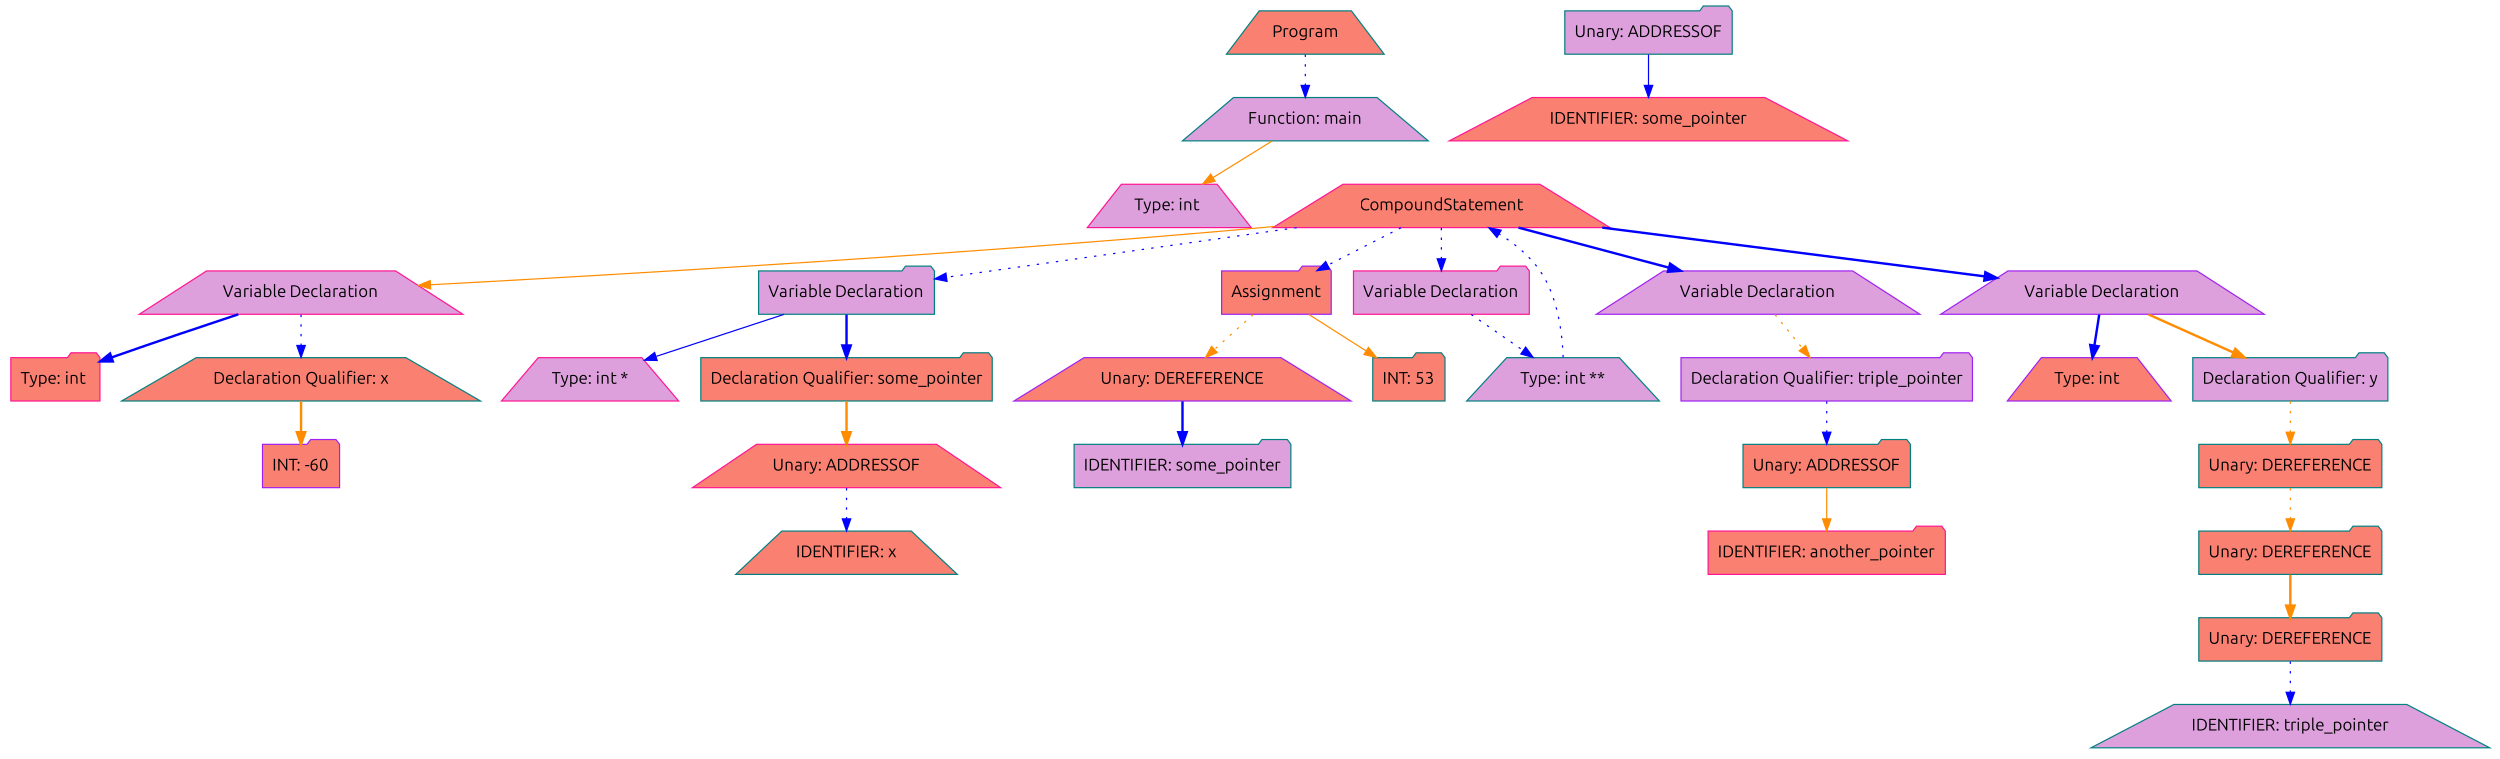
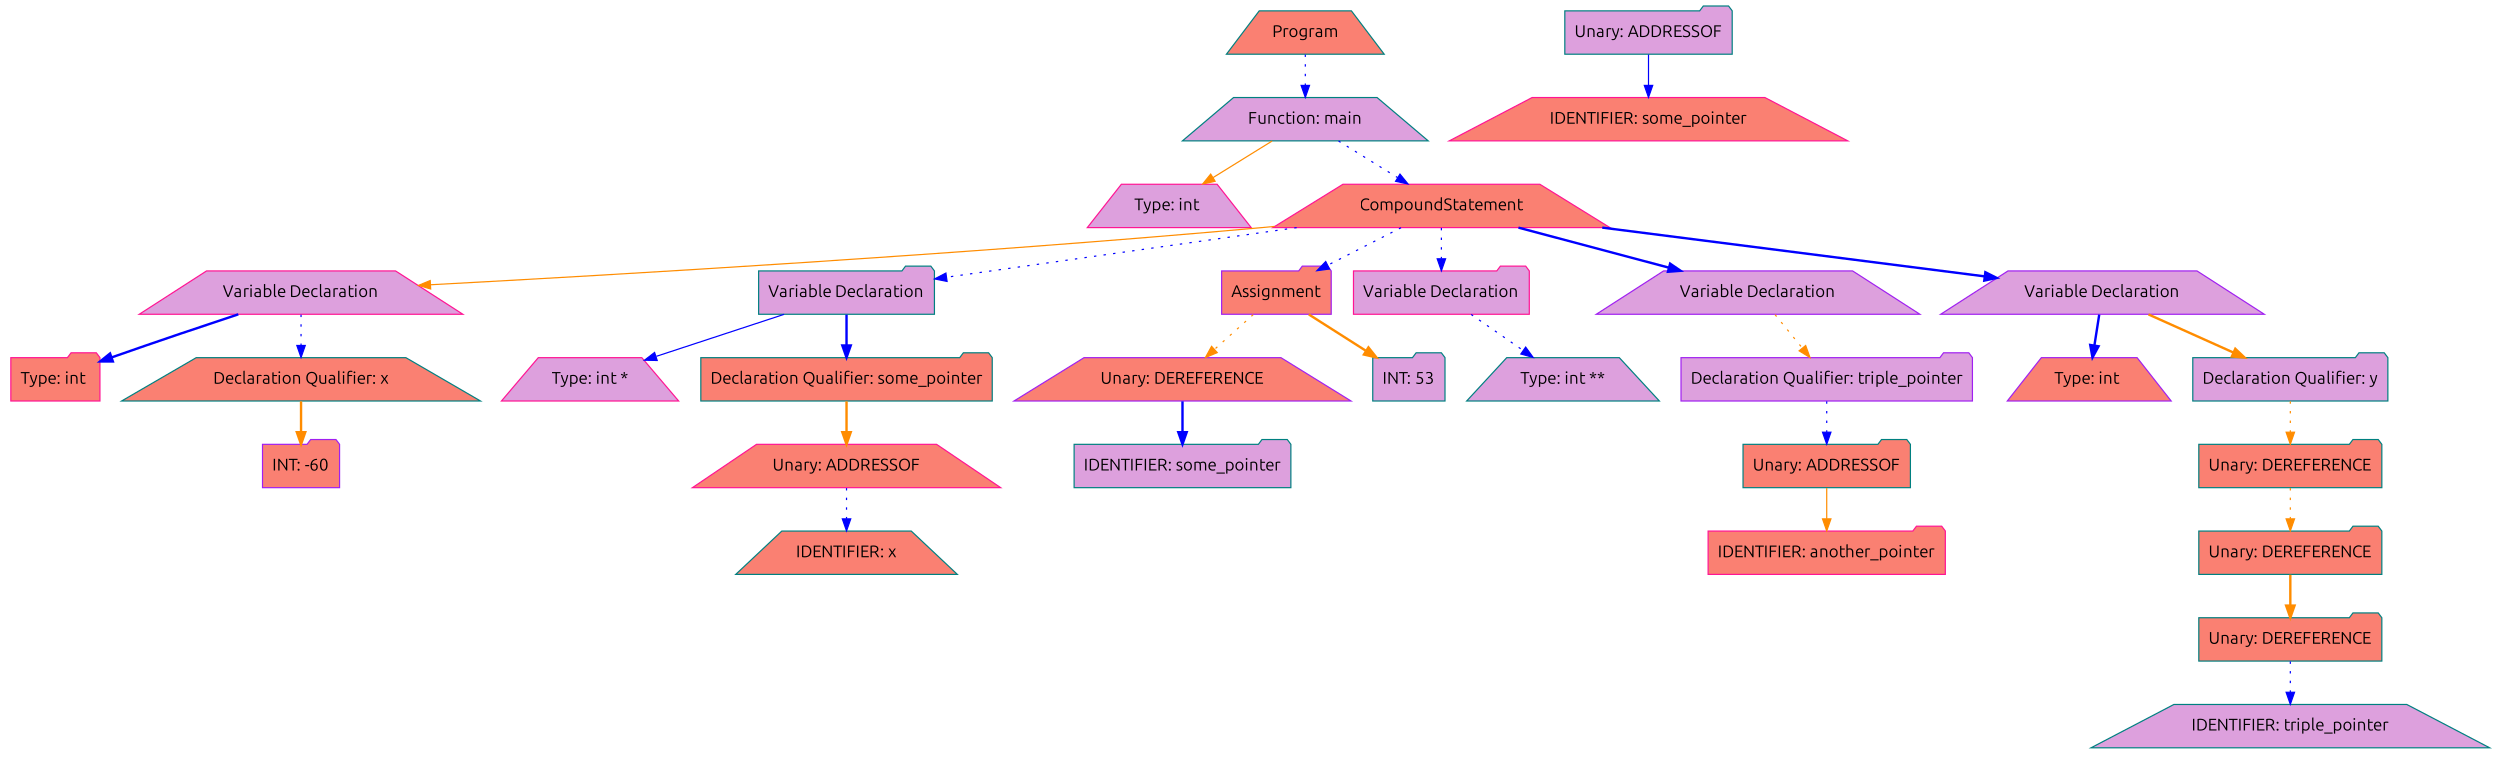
(1549, 286) -> (1368, 159)
(1337, 333) -> (1337, 333)
(1409, 379) -> (1409, 379)
